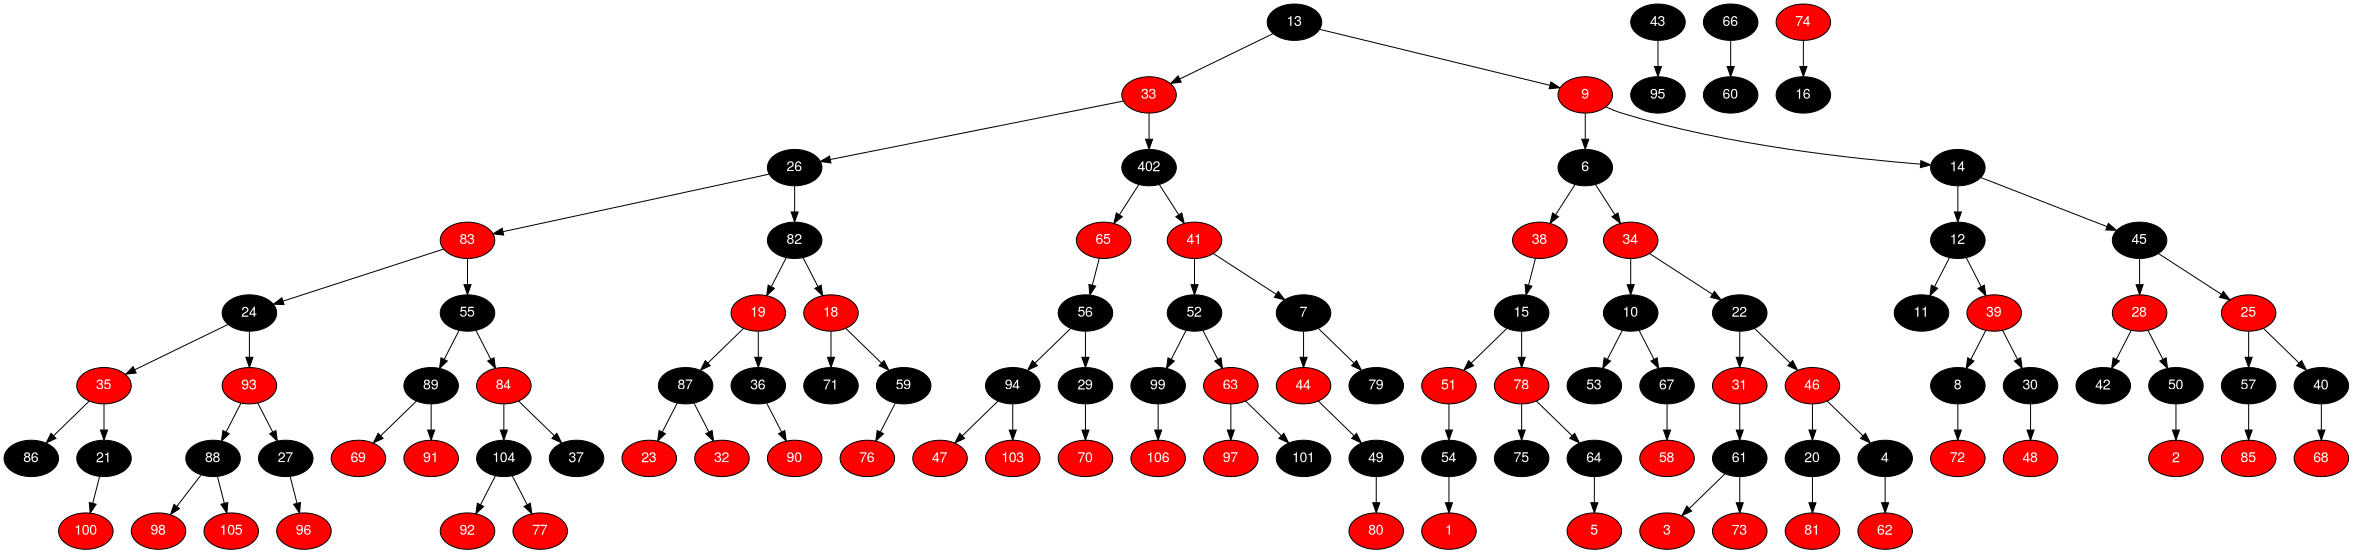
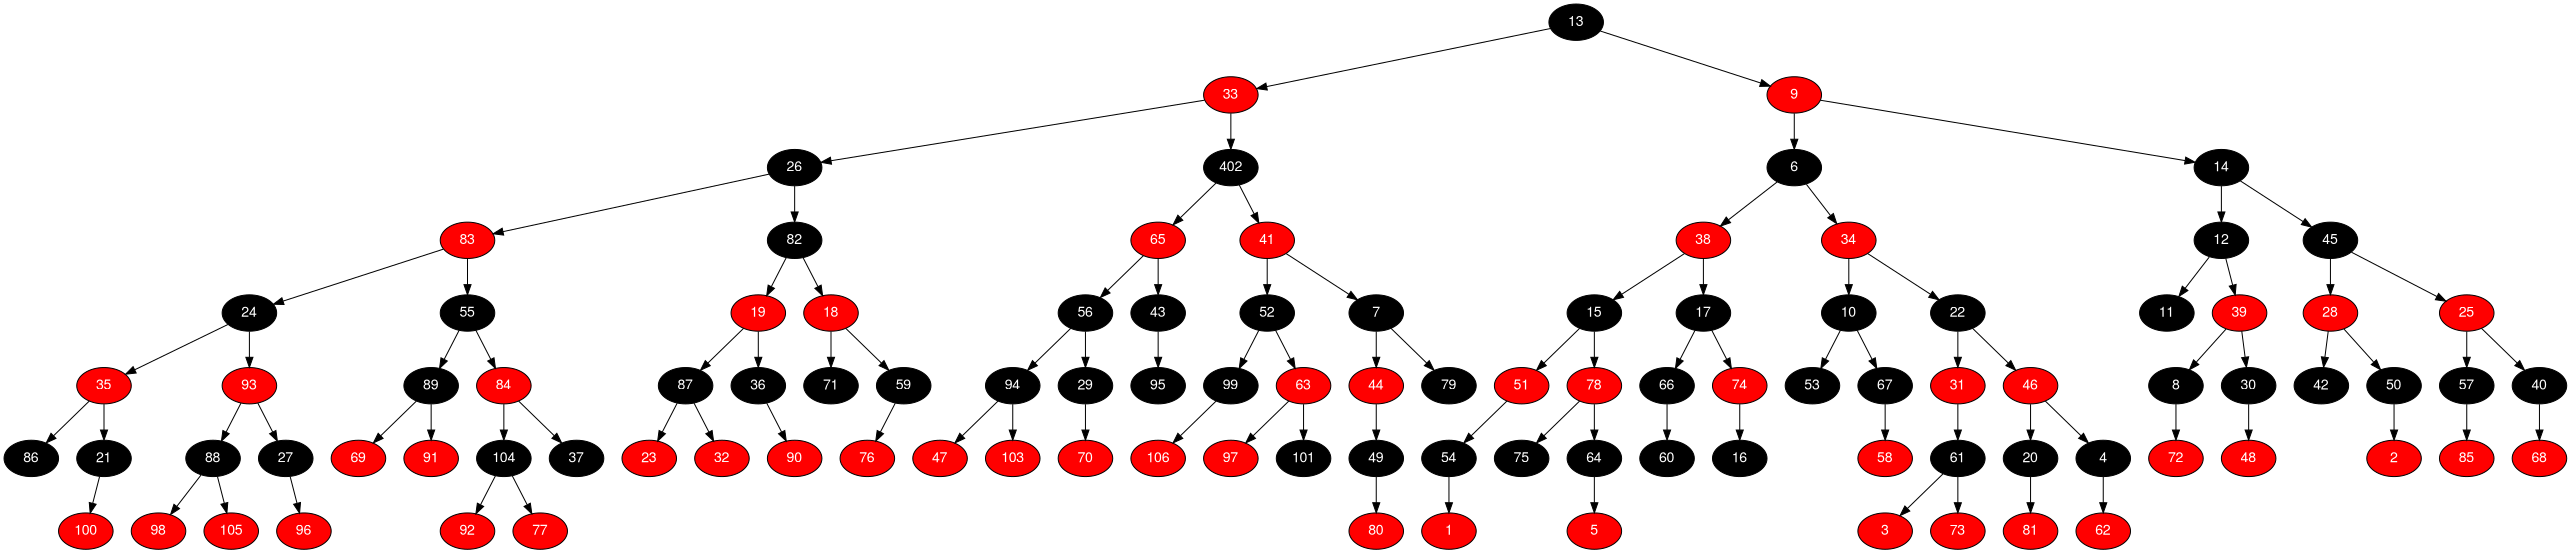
none -> (1158, 272)
none -> (1703, 313)
